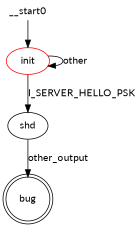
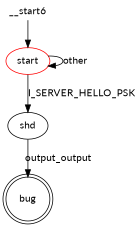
(28, 12) -> (28, 12)
(28, 61) -> (28, 61)
(58, 158) -> (58, 158)
